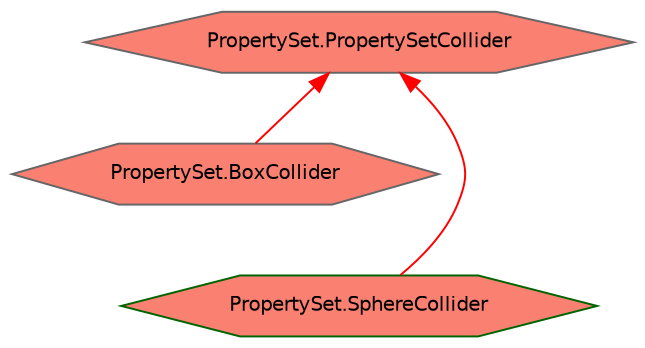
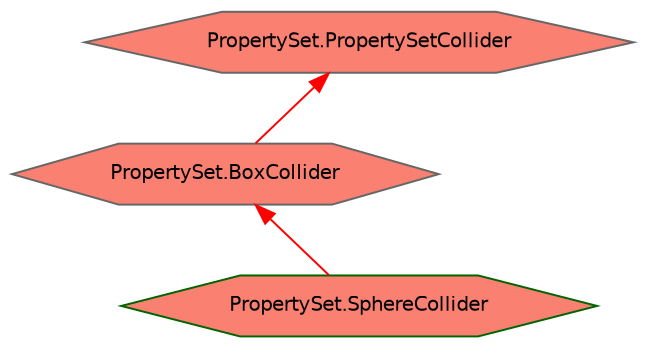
(464, 184) -> (300, 247)
